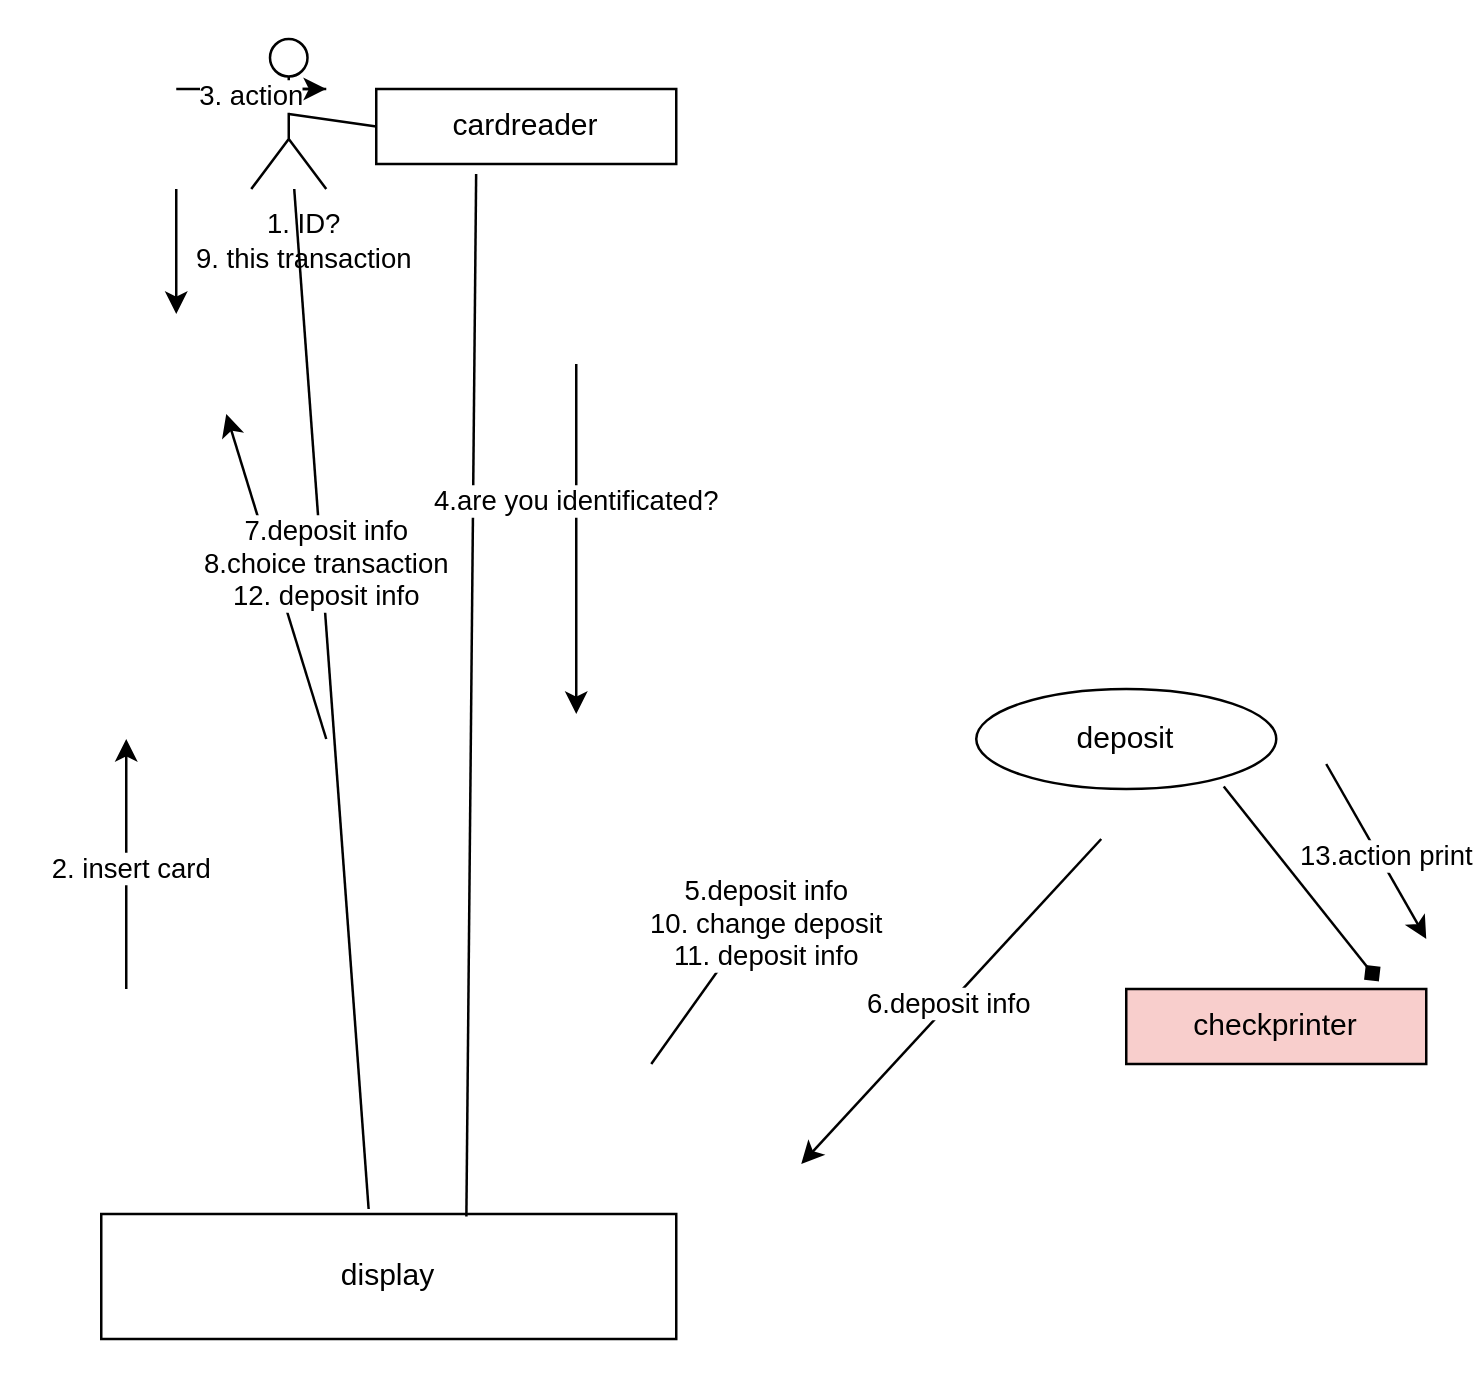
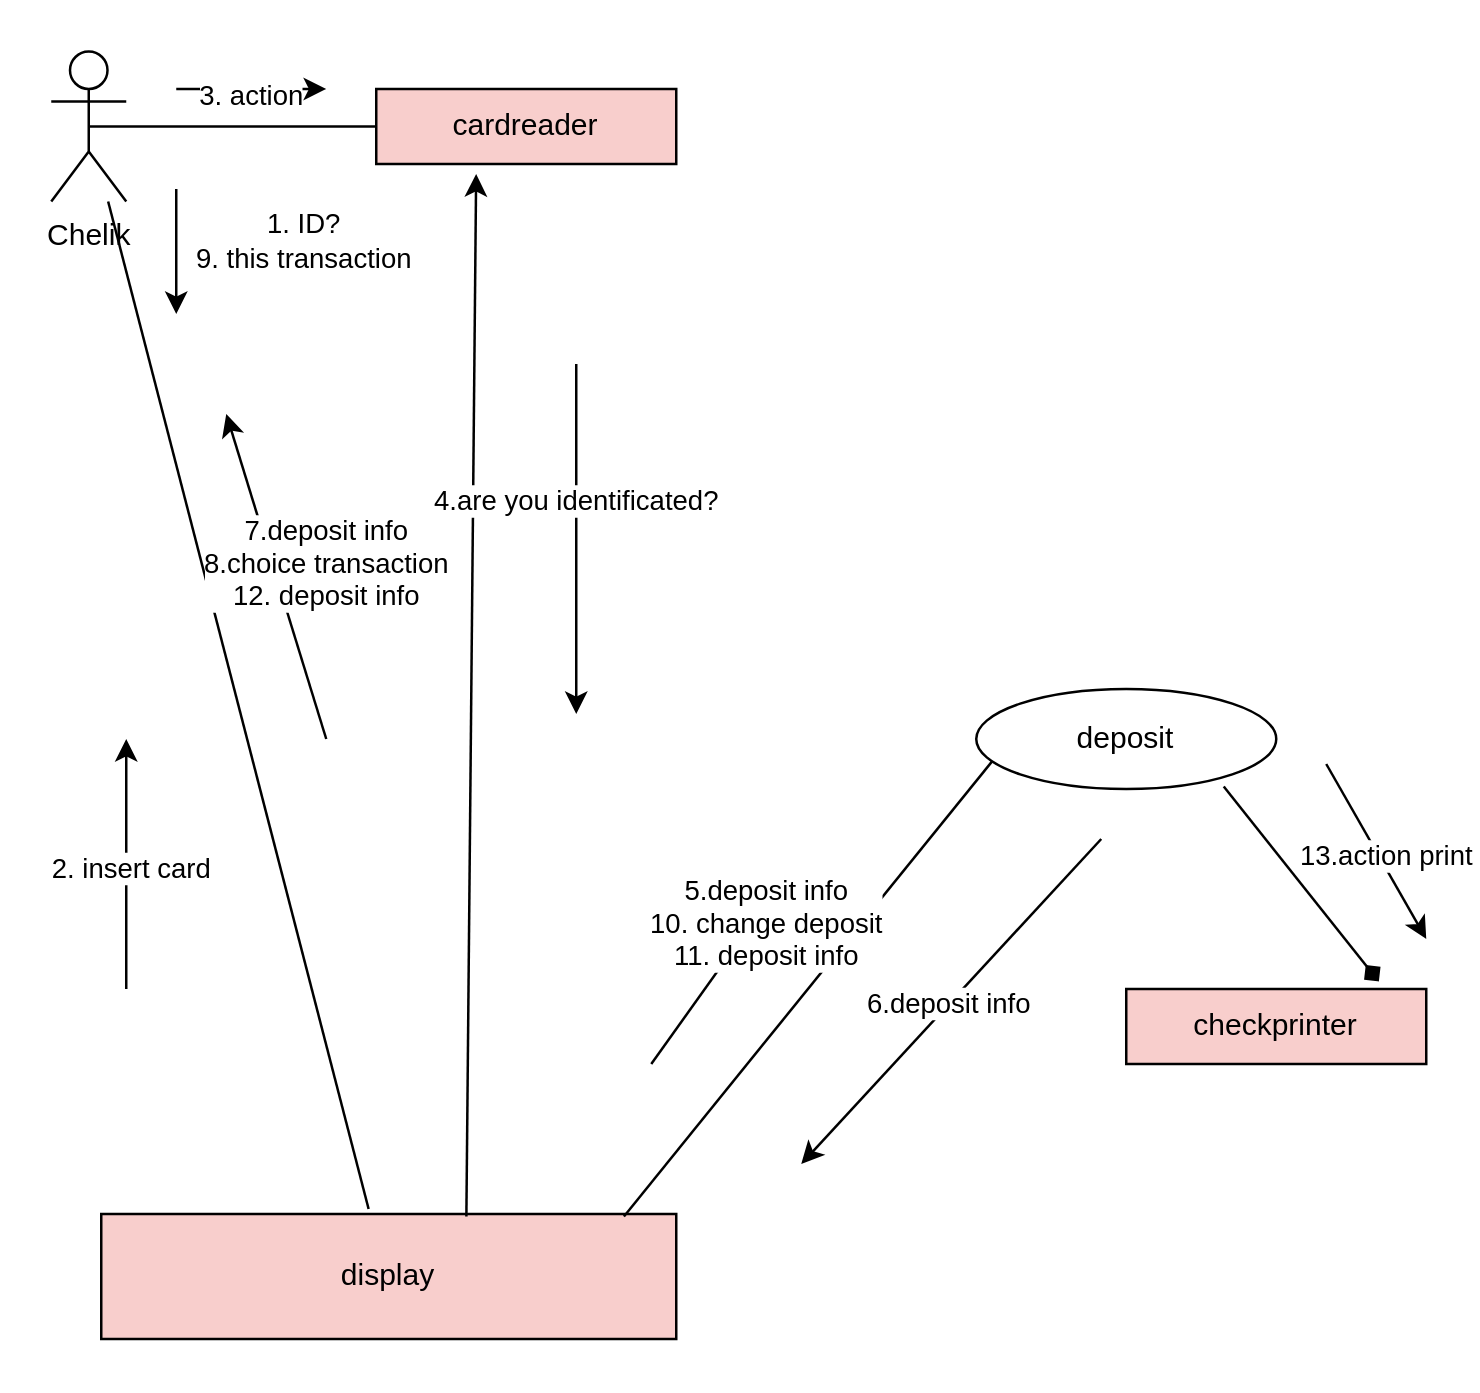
(289, 114) -> (89, 126)
(526, 126) -> (526, 126)
(476, 184) -> (476, 192)
none -> (723, 1094)
(389, 1276) -> (389, 1276)
